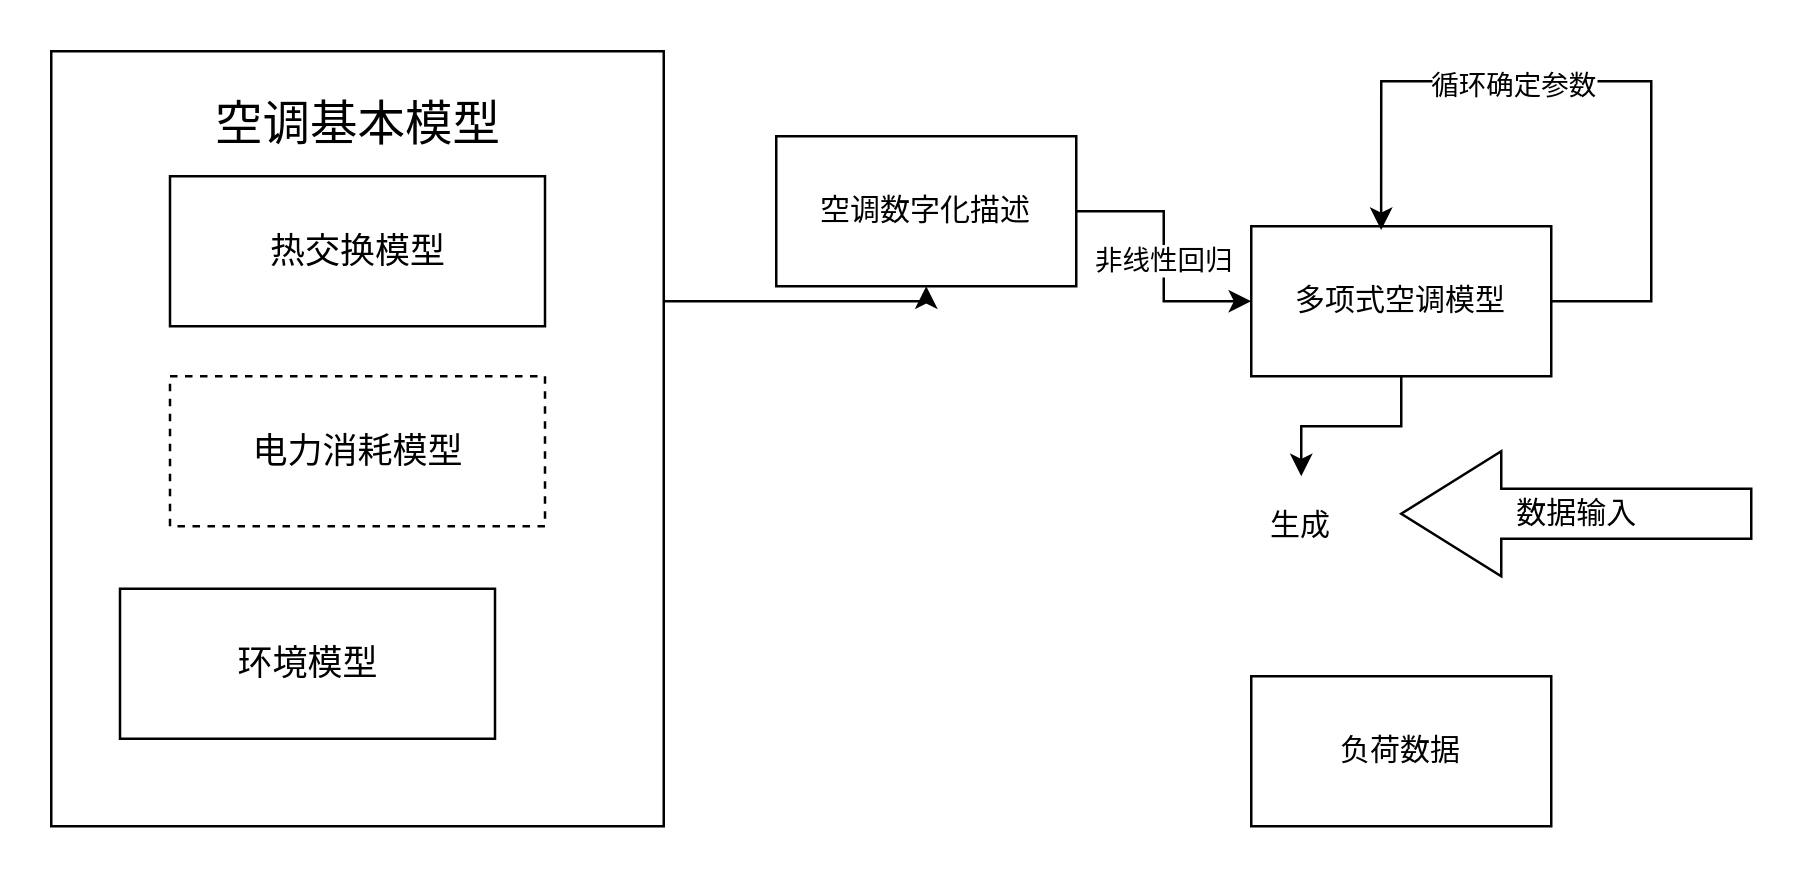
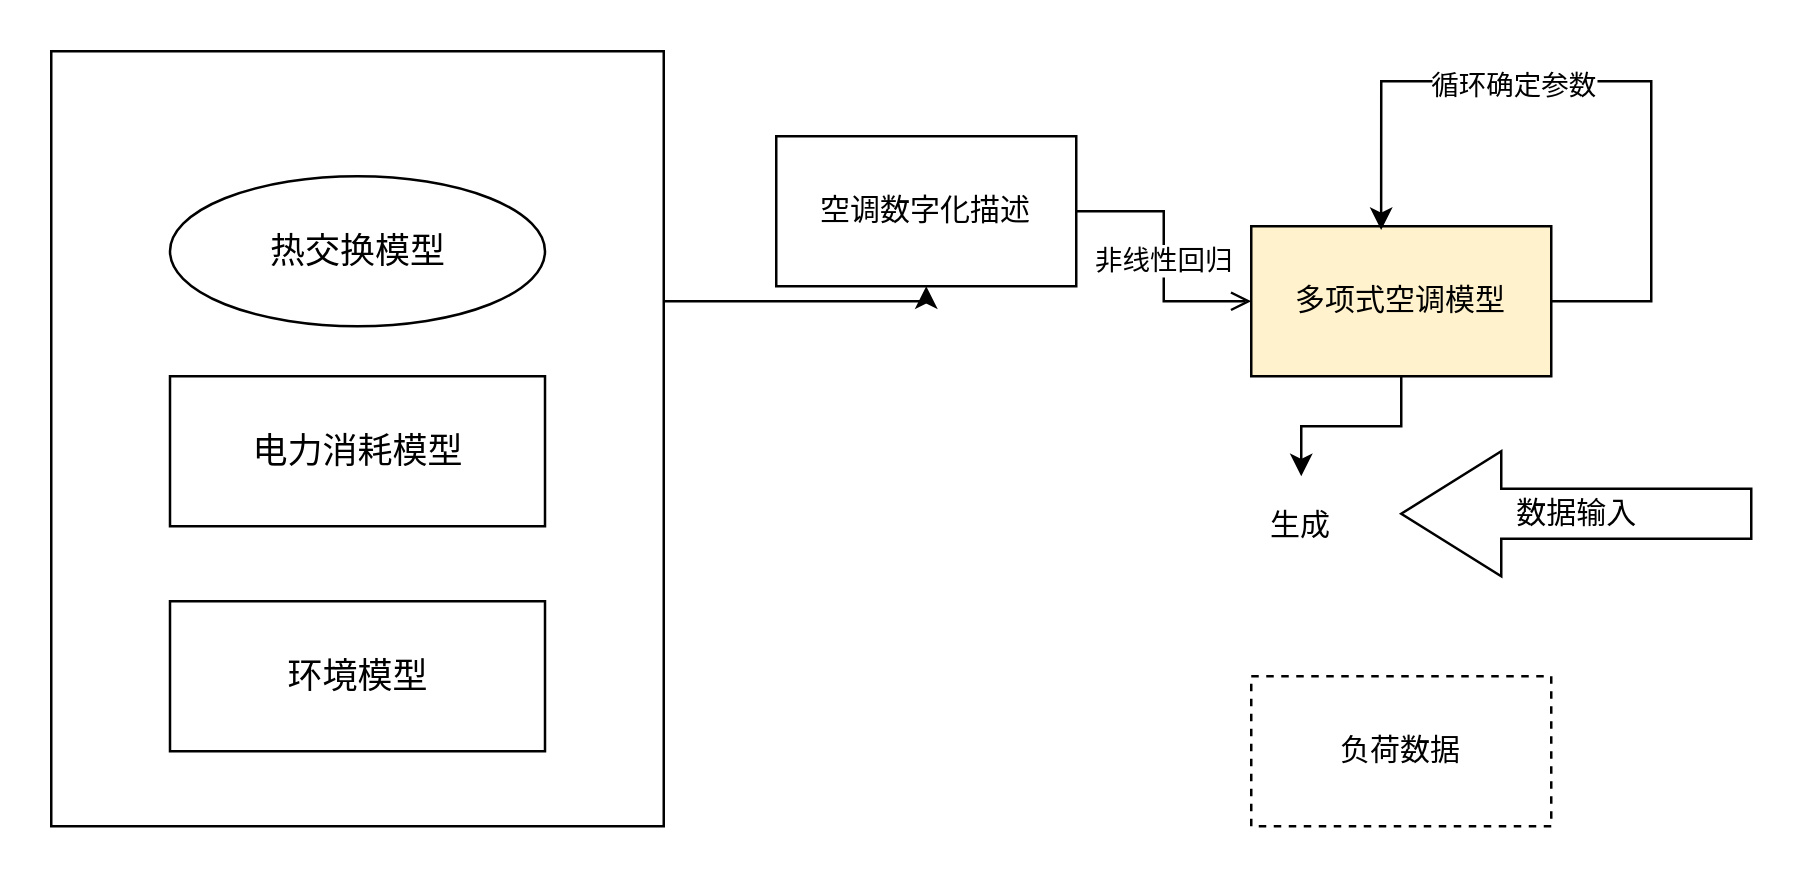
(358, 126) -> none
(358, 251) -> (358, 251)
(1233, 301) -> (1237, 301)
(1401, 301) -> (1401, 301)
(358, 451) -> (358, 451)
(308, 664) -> (358, 676)
(1401, 751) -> (1401, 751)
